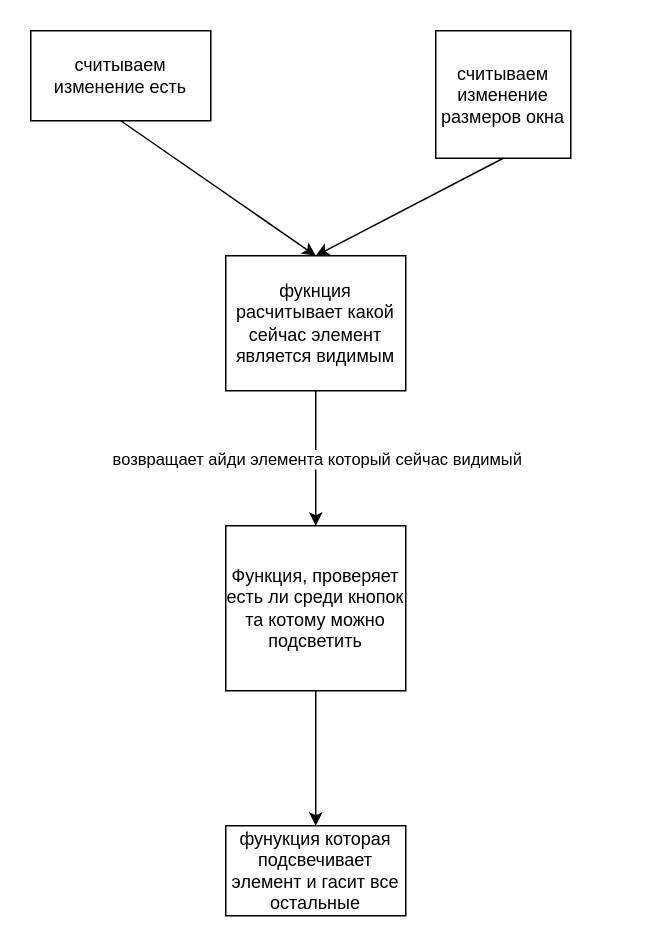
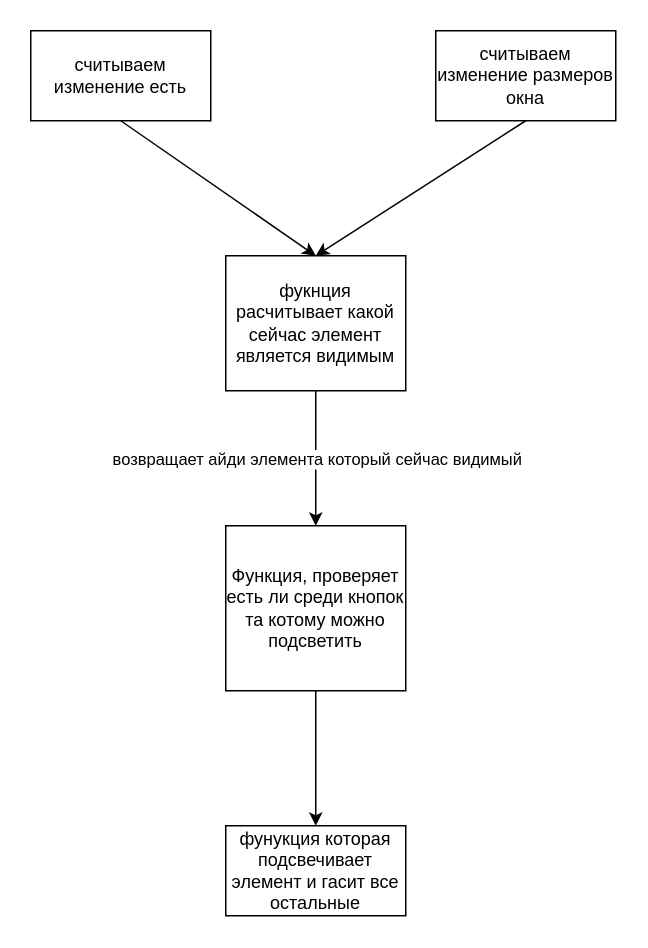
(503, 95) -> (526, 76)
